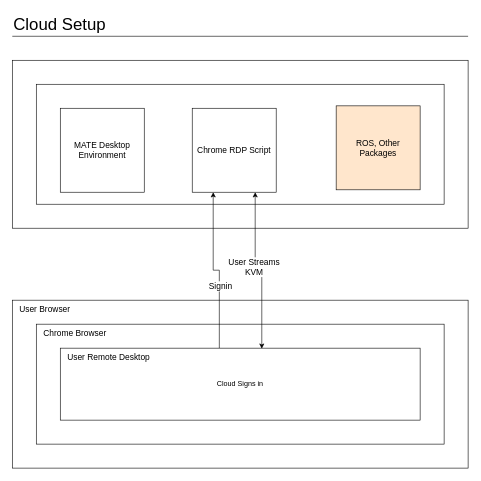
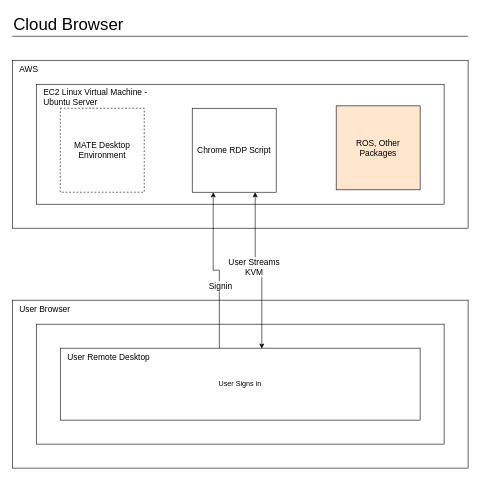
(61, 24) -> (70, 24)
none -> (54, 69)
none -> (99, 97)
(102, 150) -> (102, 150)
(99, 333) -> none
(240, 384) -> (240, 384)
